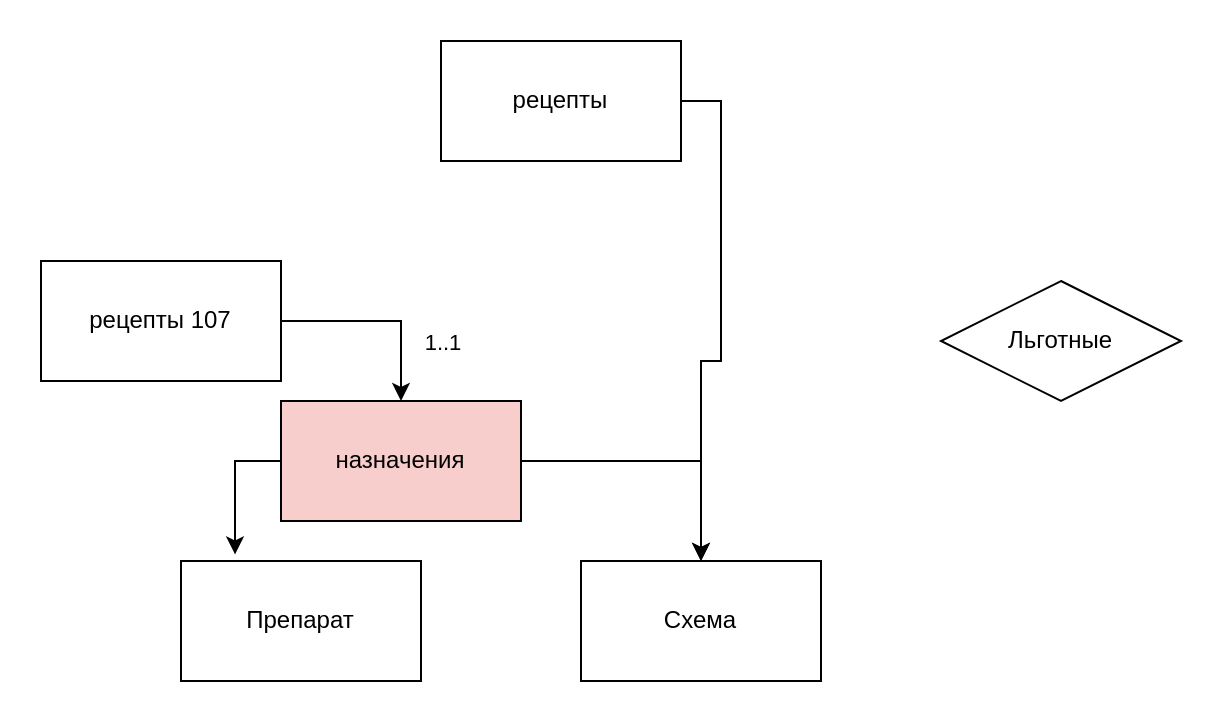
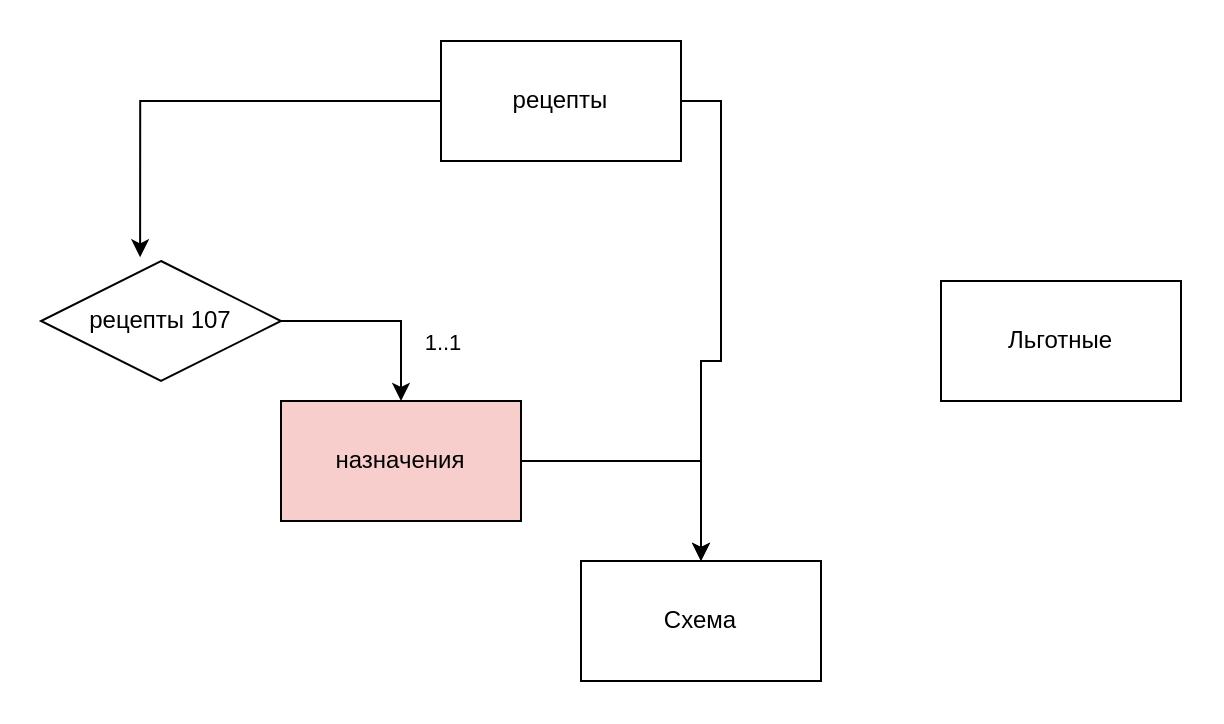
none -> (219, 101)
(161, 321) -> (161, 321)
(1061, 341) -> (1061, 341)
(235, 478) -> none
(301, 621) -> none
